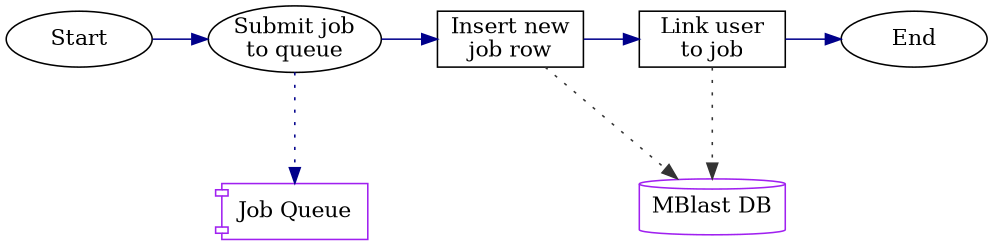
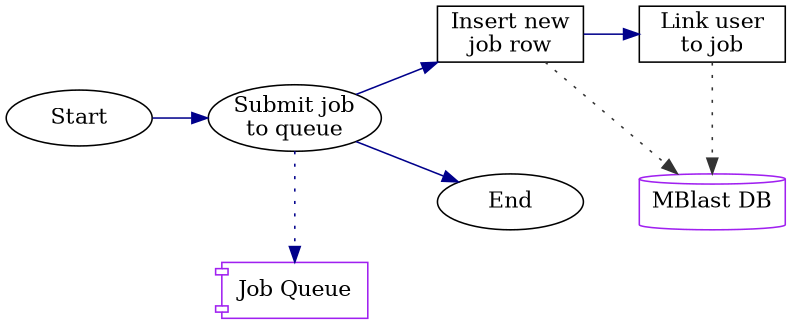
(805, 39) -> (400, 159)
